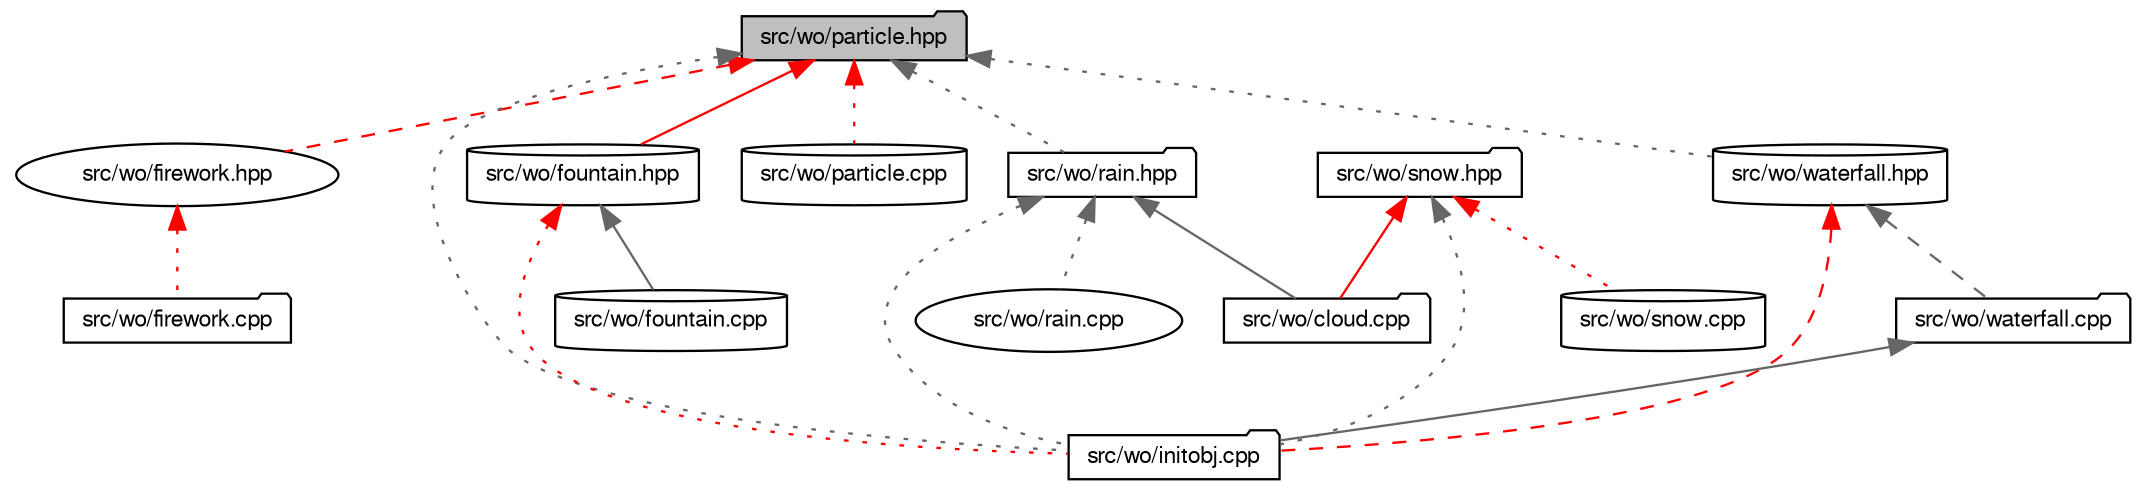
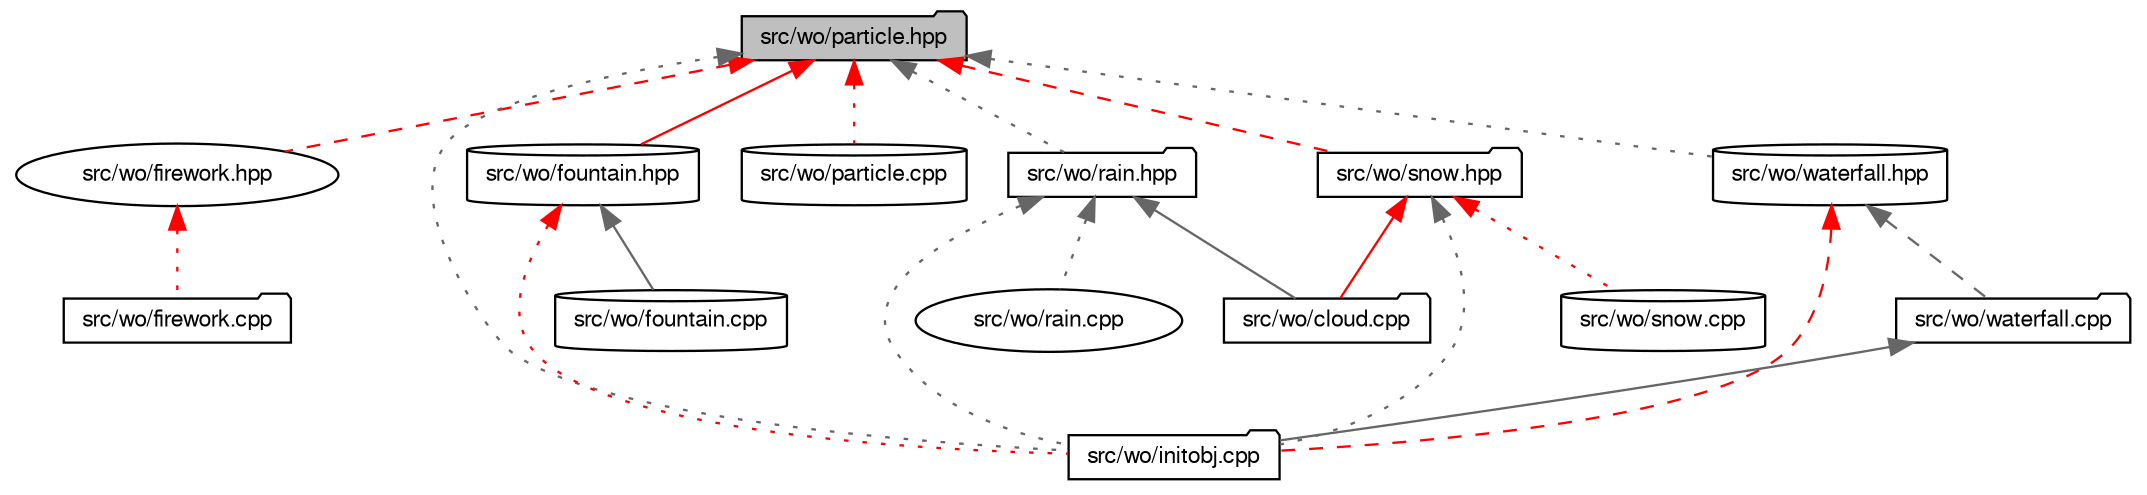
none -> (1148, 109)
